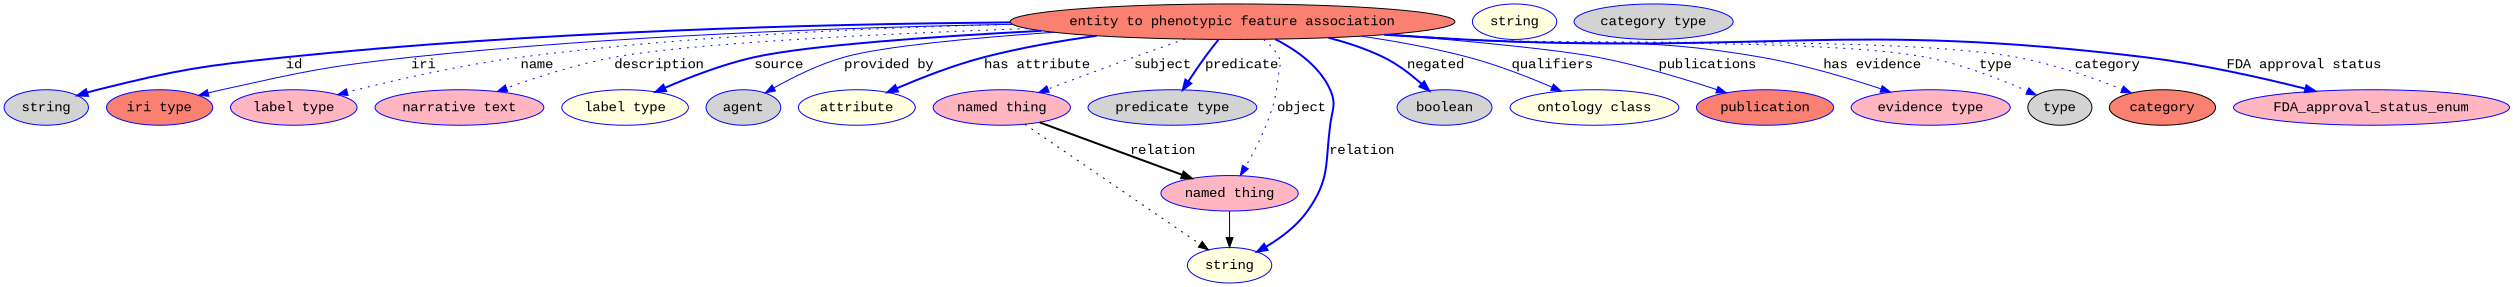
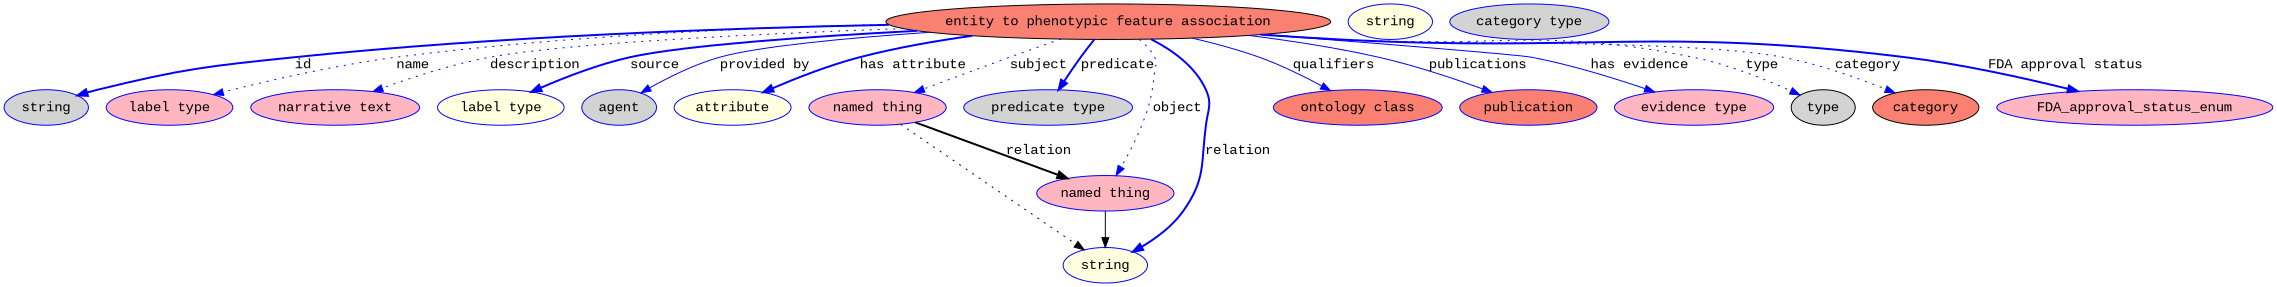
(160, 107) -> none
(1445, 107) -> none
(1594, 107) -> (1358, 107)
